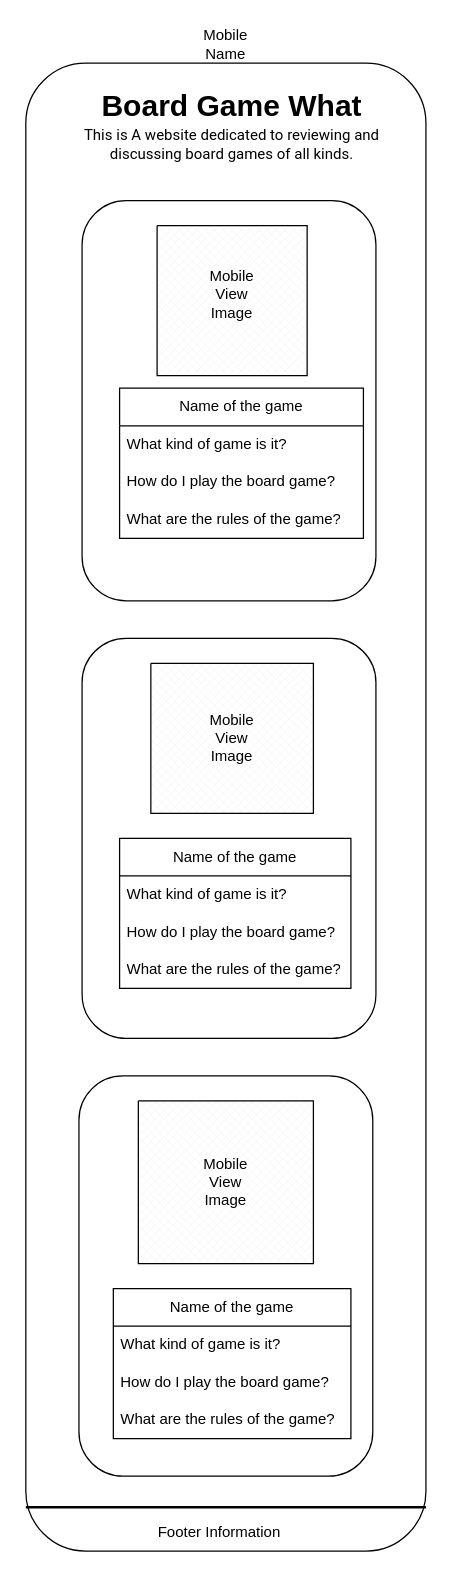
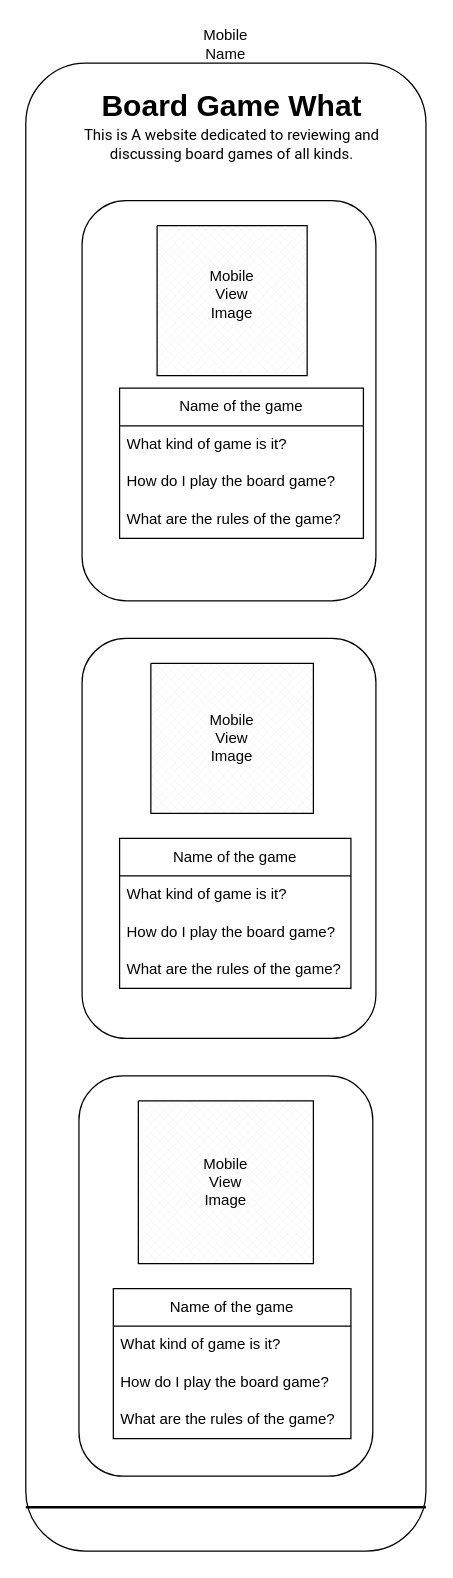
(219, 1532) -> none
